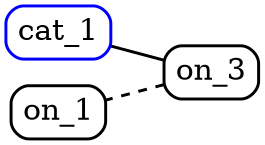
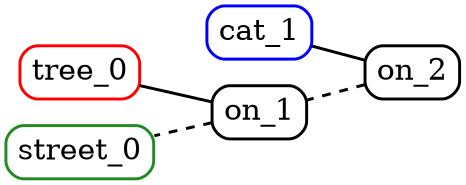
none -> (80, 72)
(211, 72) -> (412, 72)
none -> (80, 152)
